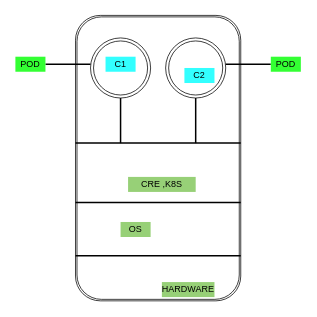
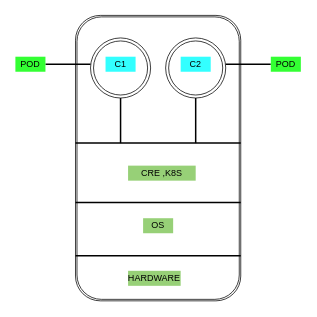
(199, 75) -> (195, 64)
(162, 184) -> (162, 173)
(135, 229) -> (158, 225)
(188, 289) -> (154, 278)
